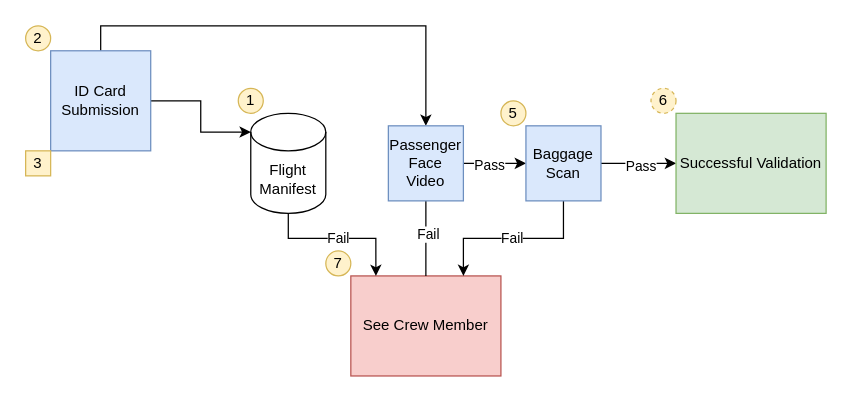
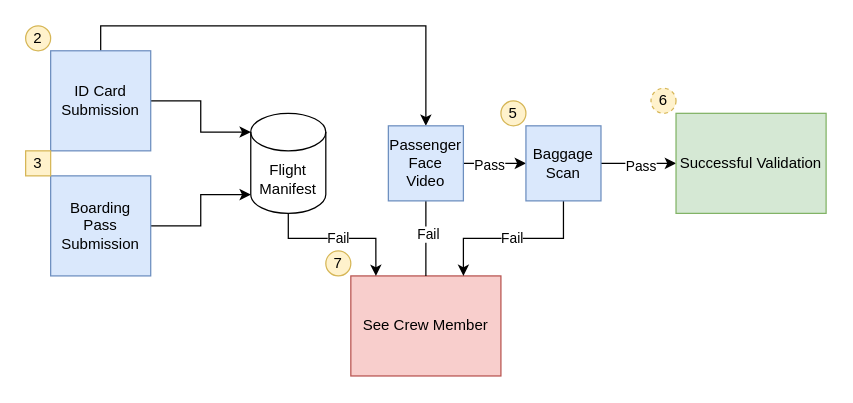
(251, 101) -> none
none -> (201, 215)
none -> (101, 226)
